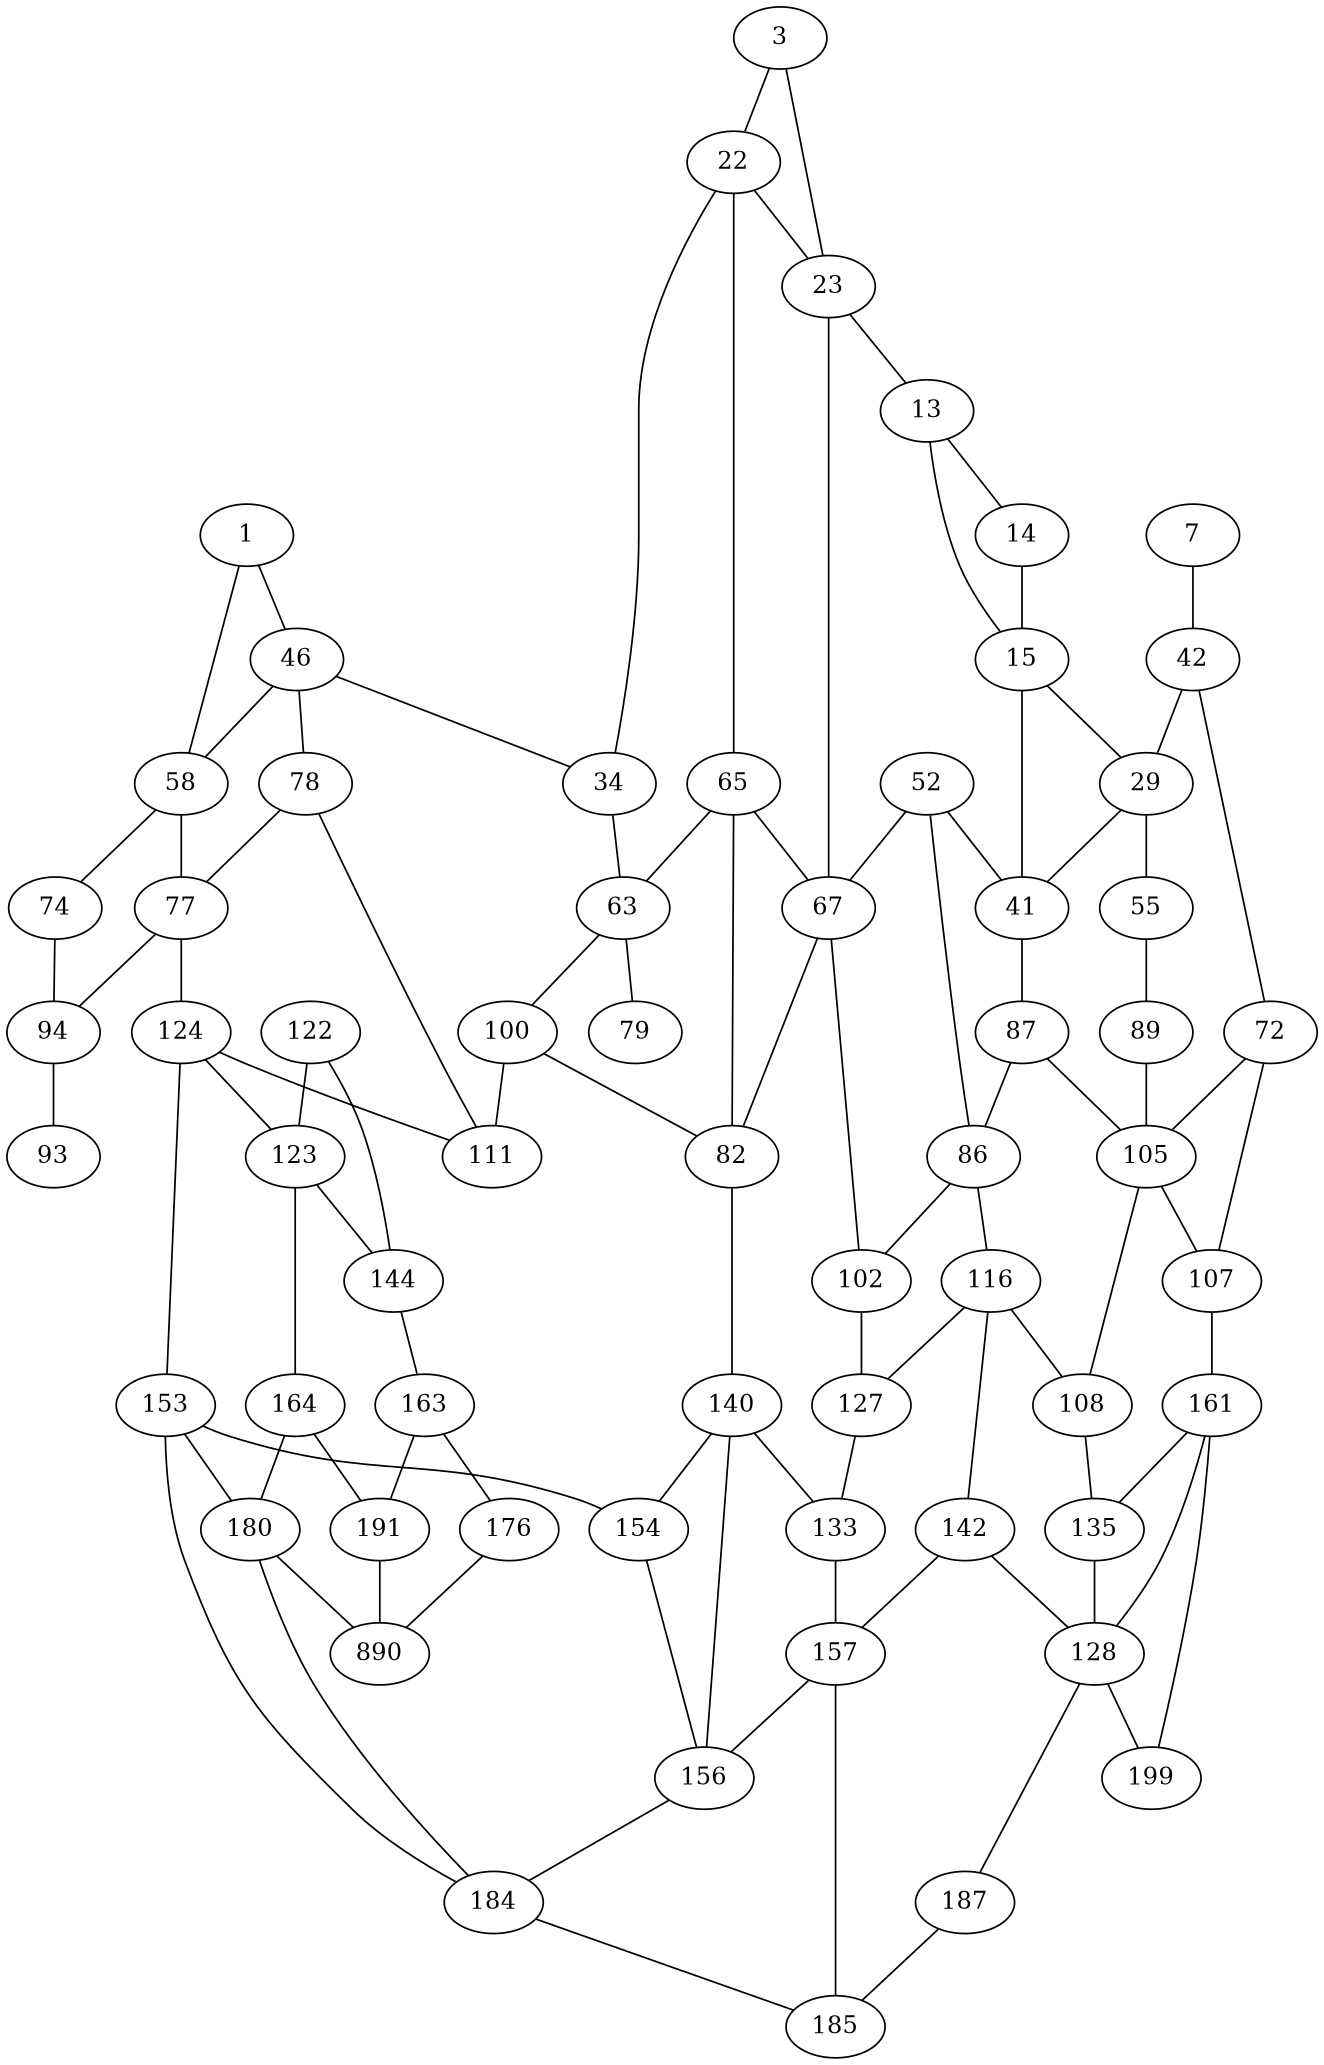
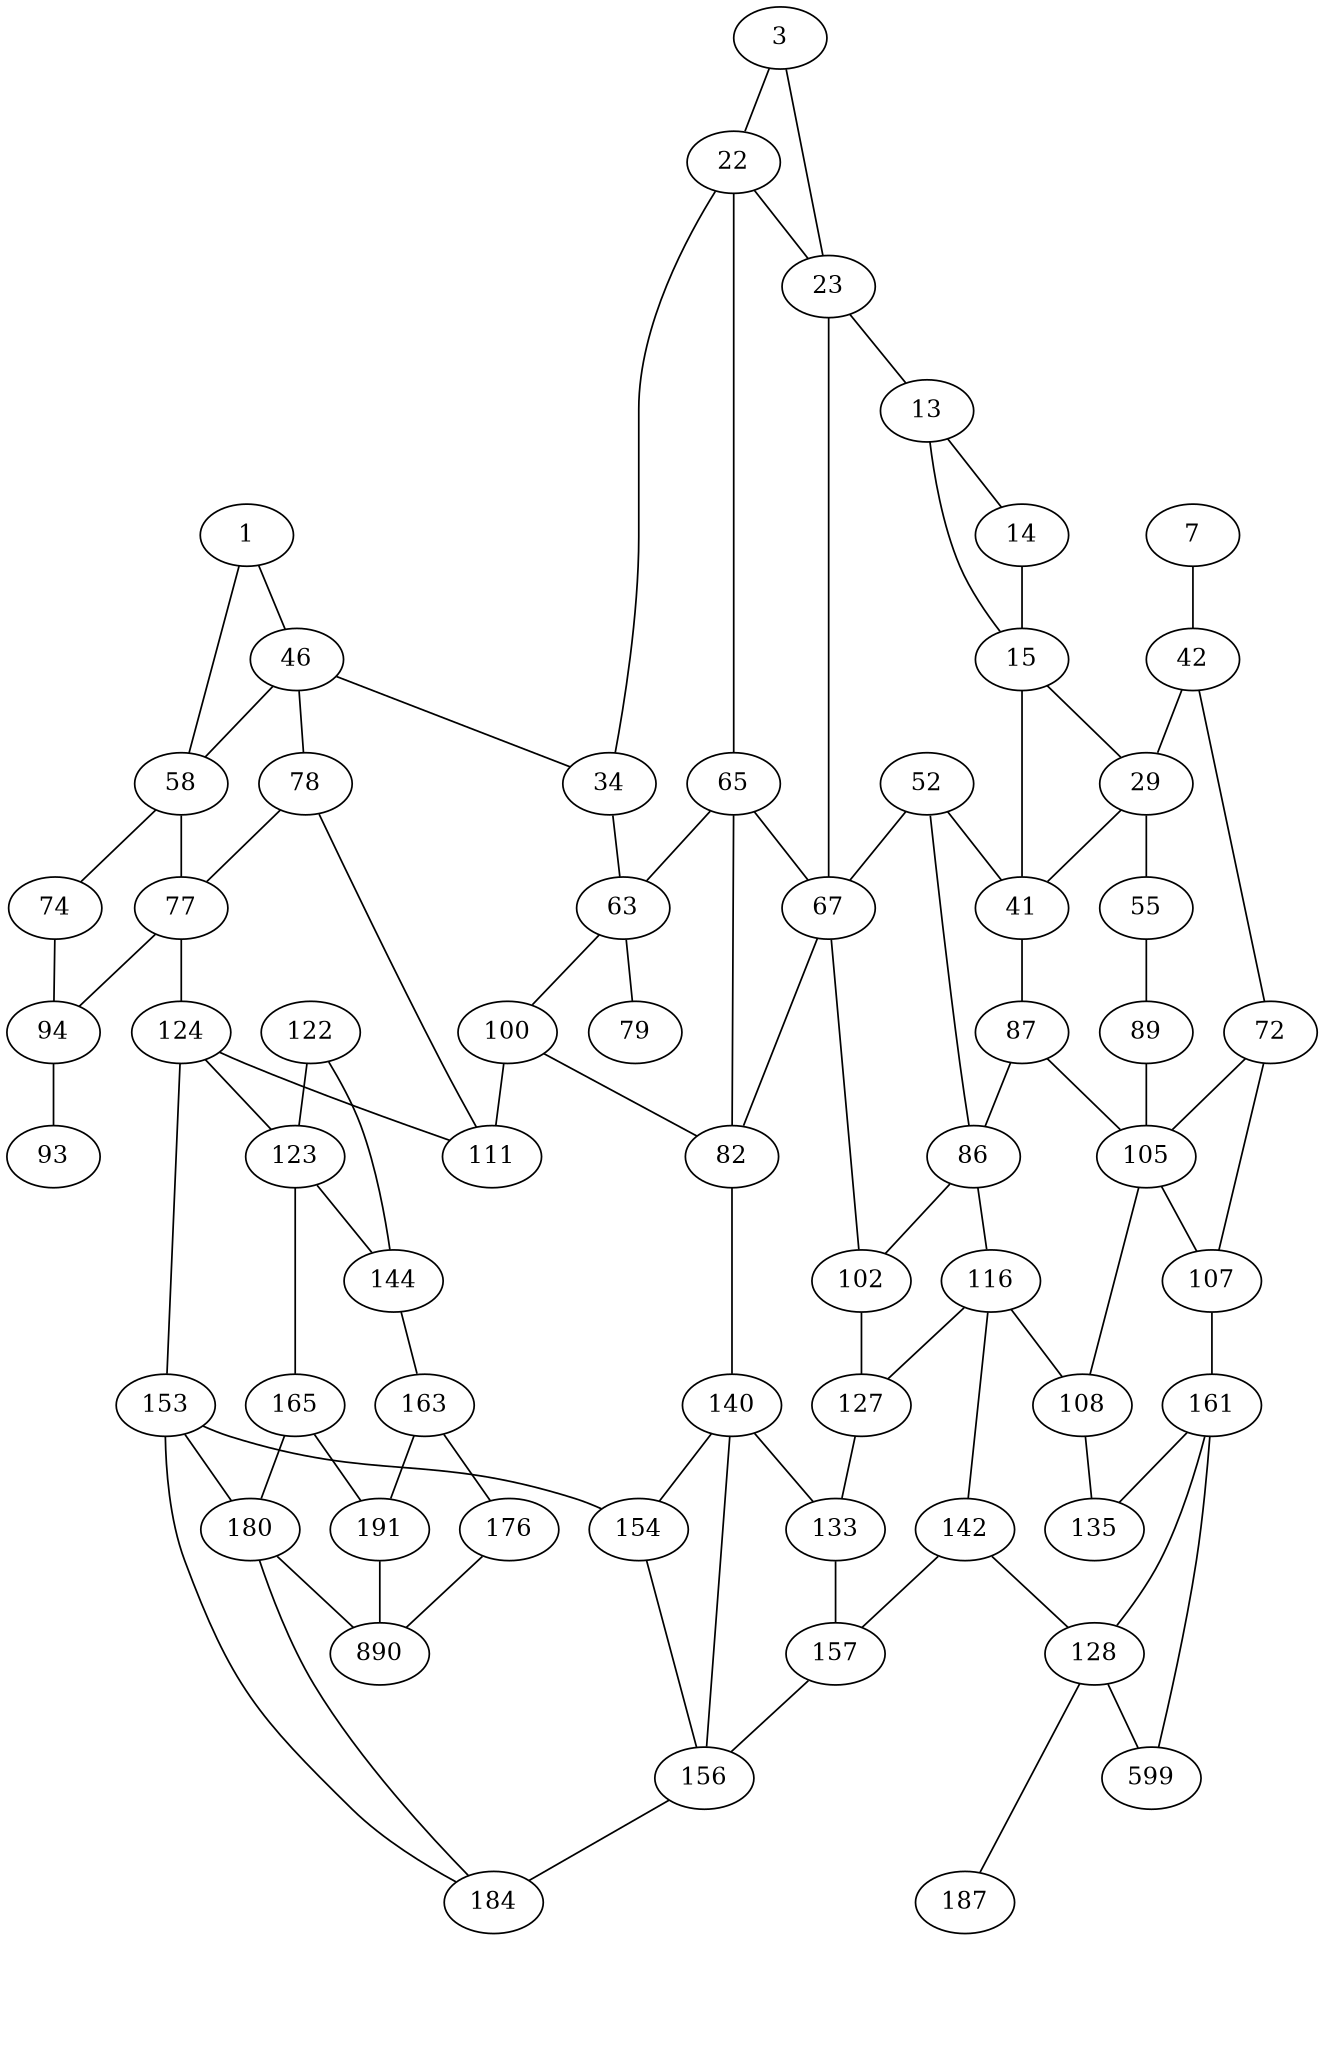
(295, 1405) -> (295, 1405)
(1095, 1592) -> none
(1152, 1778) -> (1152, 1778)
(836, 2027) -> none
